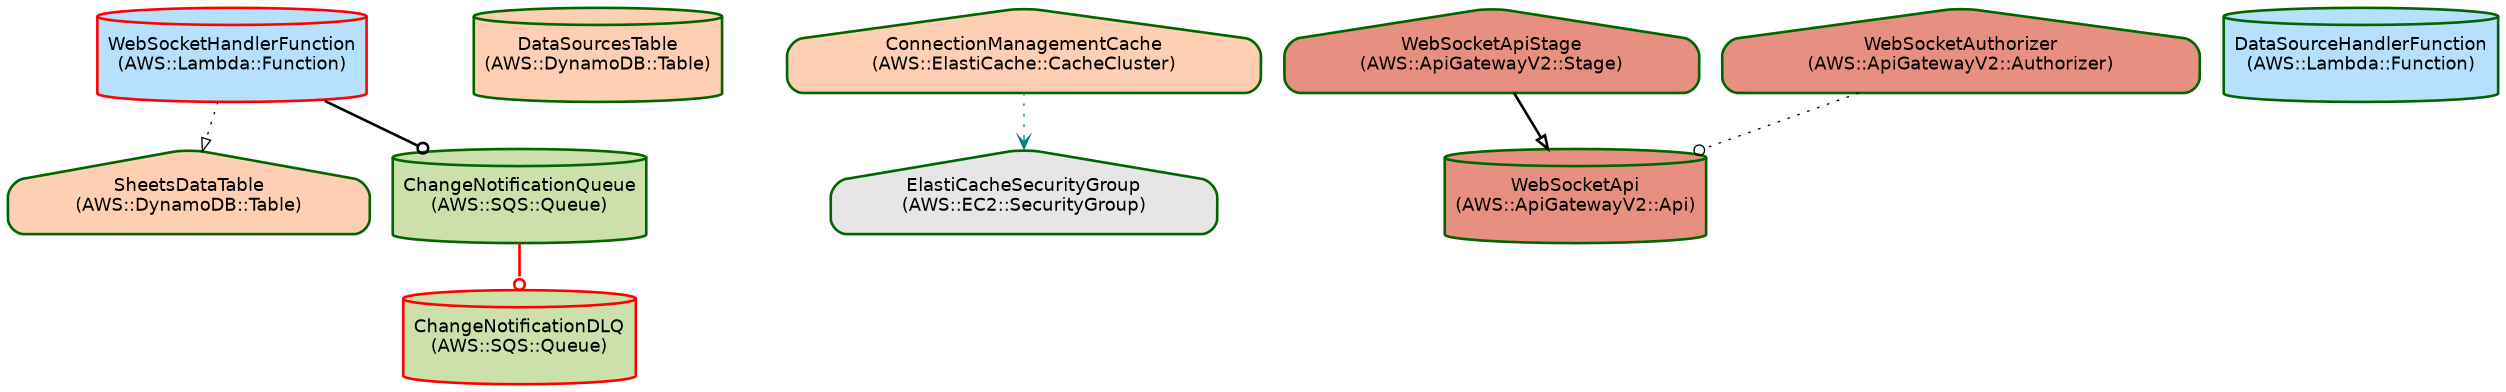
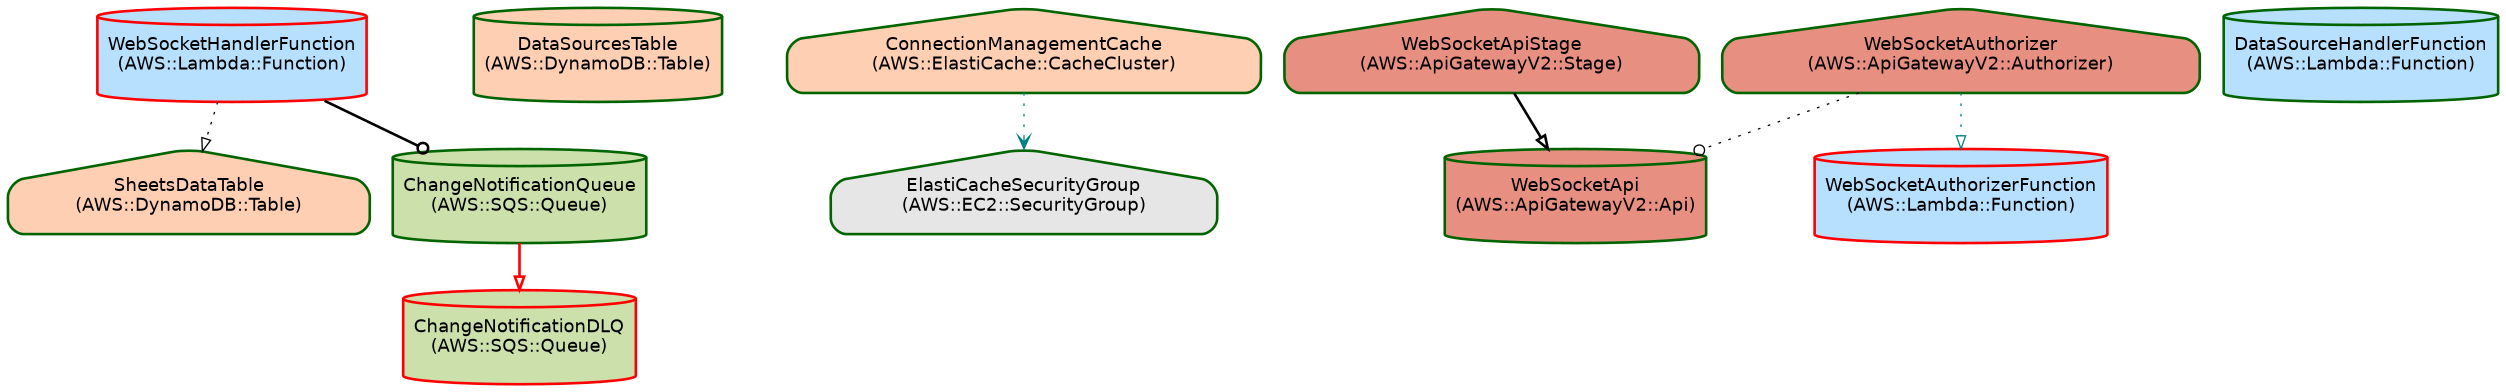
none -> (1961, 196)
(520, 260) -> (520, 260)
